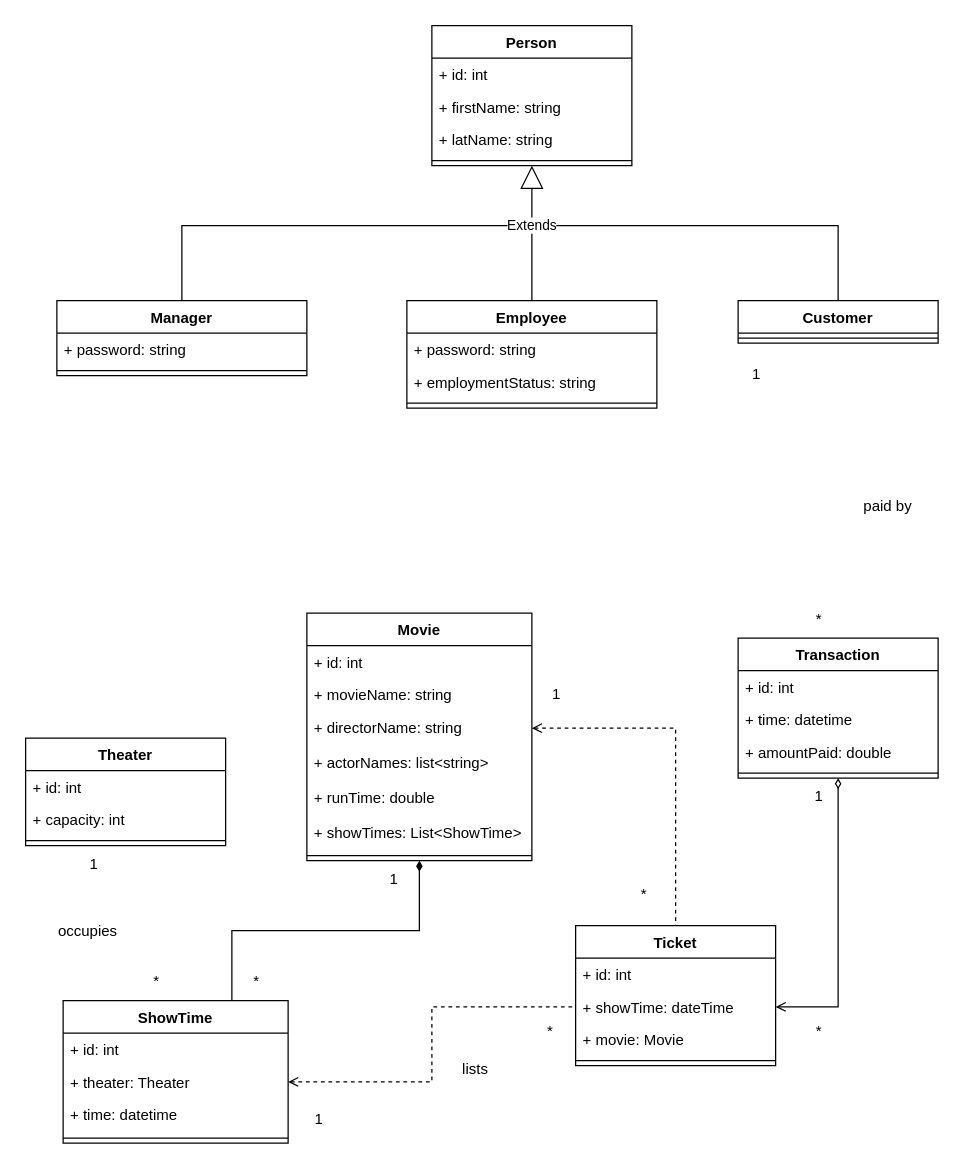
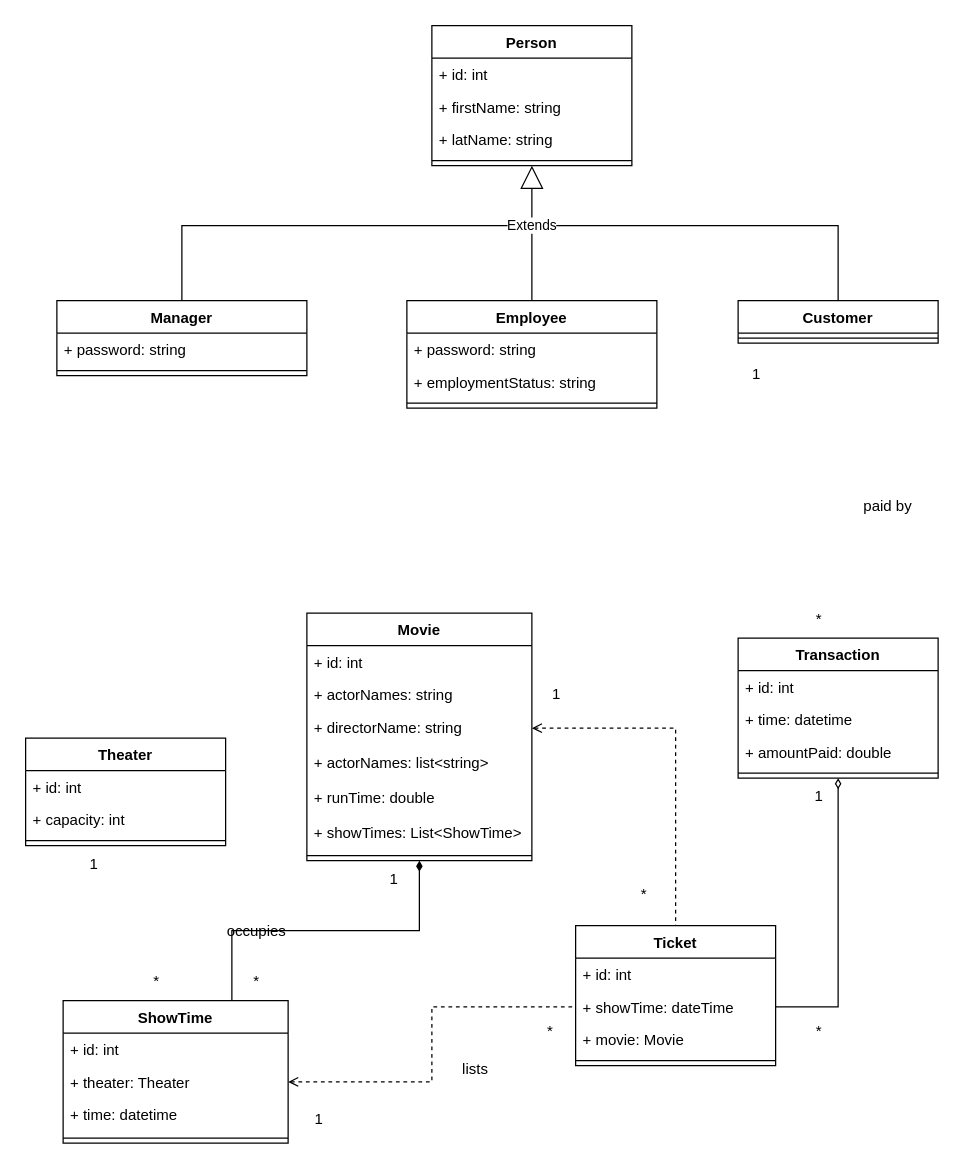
(384, 695) -> (390, 695)
(88, 932) -> (257, 932)
(781, 1007) -> (781, 1007)
